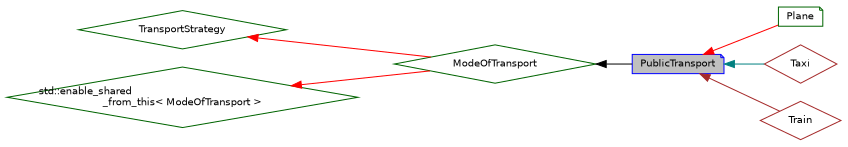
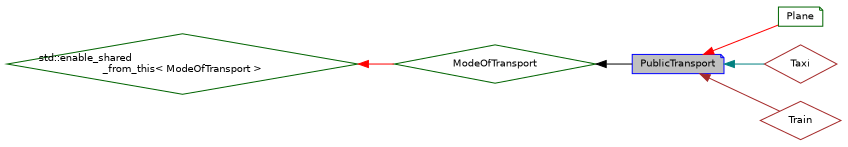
(183, 30) -> none
